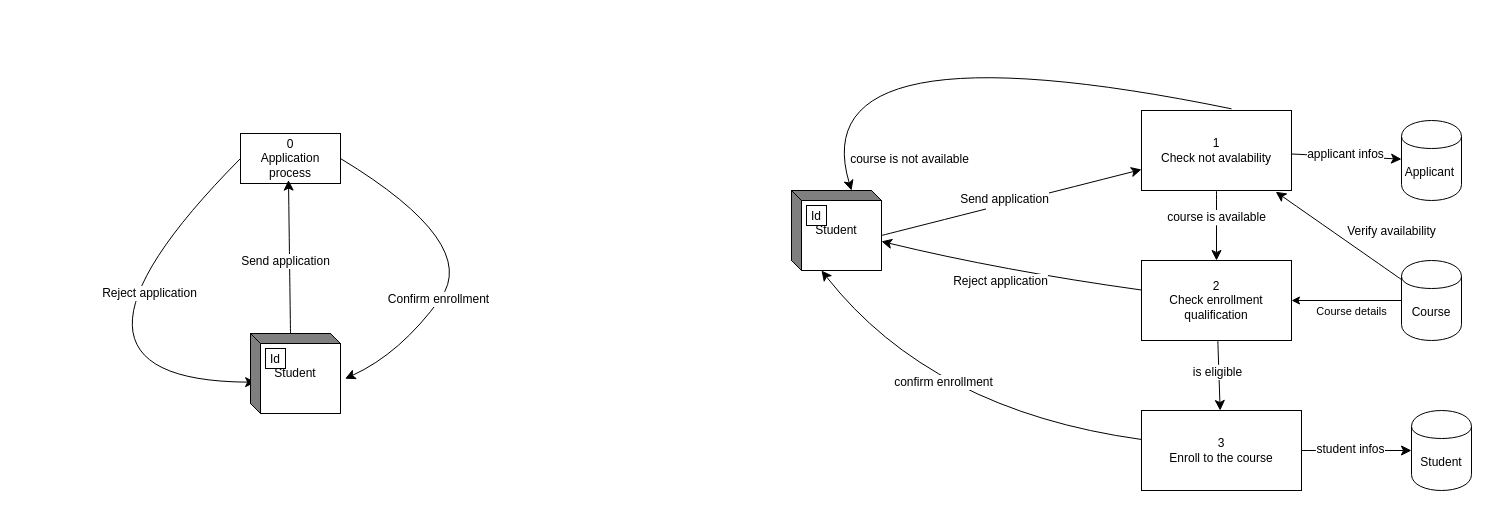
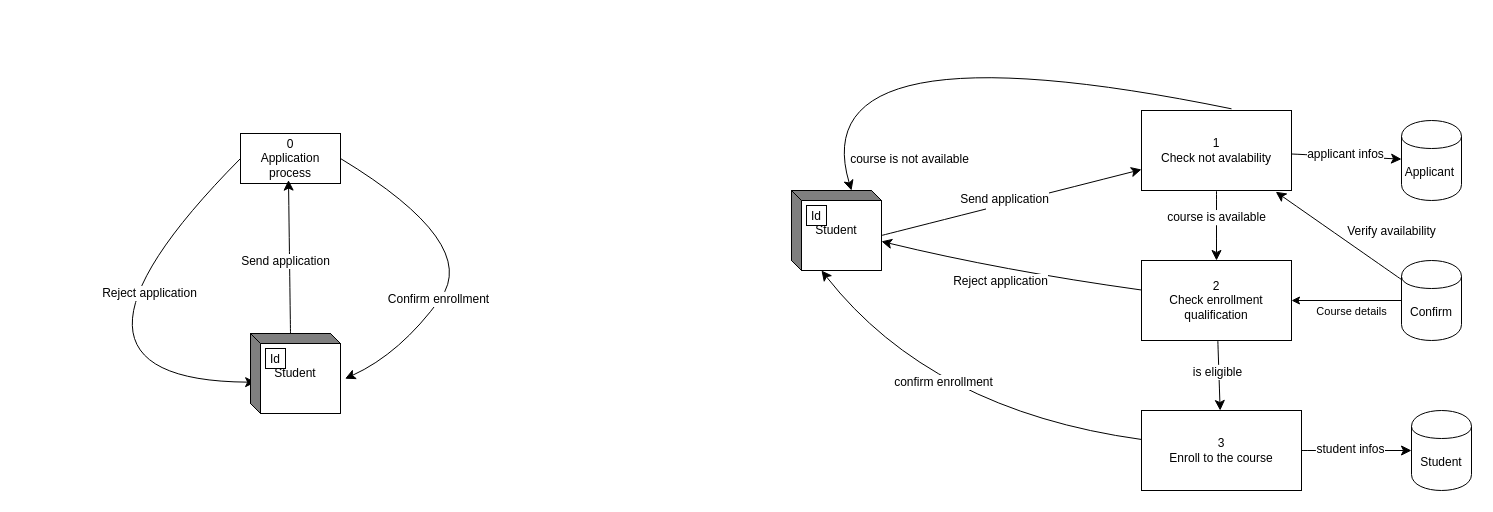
(1432, 313) -> (1432, 313)
